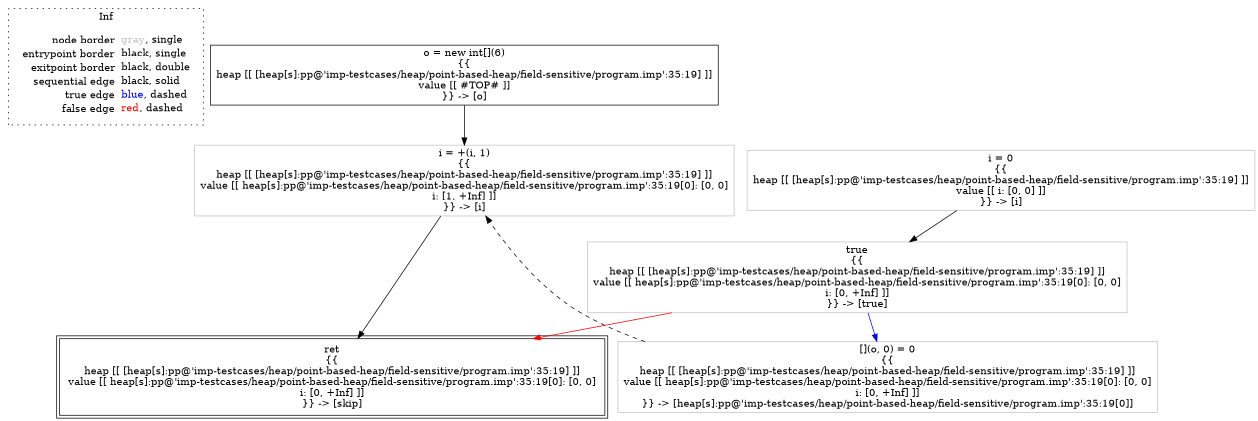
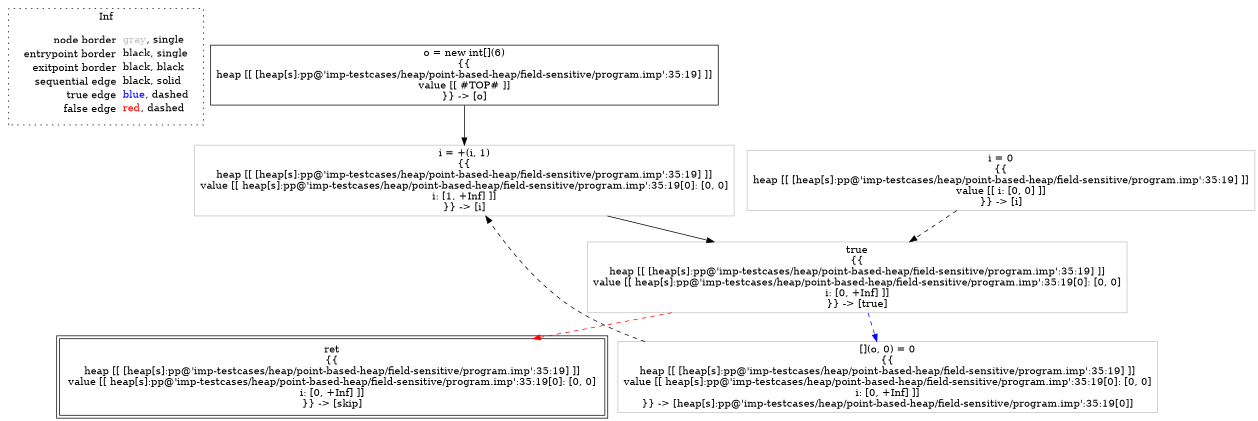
(170, 67) -> (167, 67)
(936, 224) -> (936, 224)
(401, 274) -> (657, 228)
(613, 324) -> (613, 324)
(871, 324) -> (871, 324)
